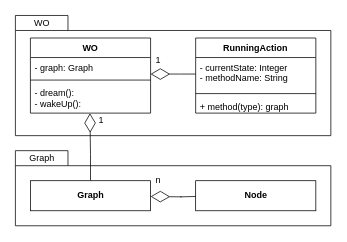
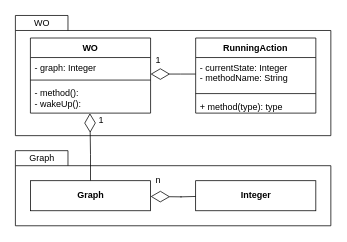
(66, 68) -> (71, 68)
(57, 93) -> (60, 93)
(249, 107) -> (246, 107)
(256, 195) -> (256, 195)
